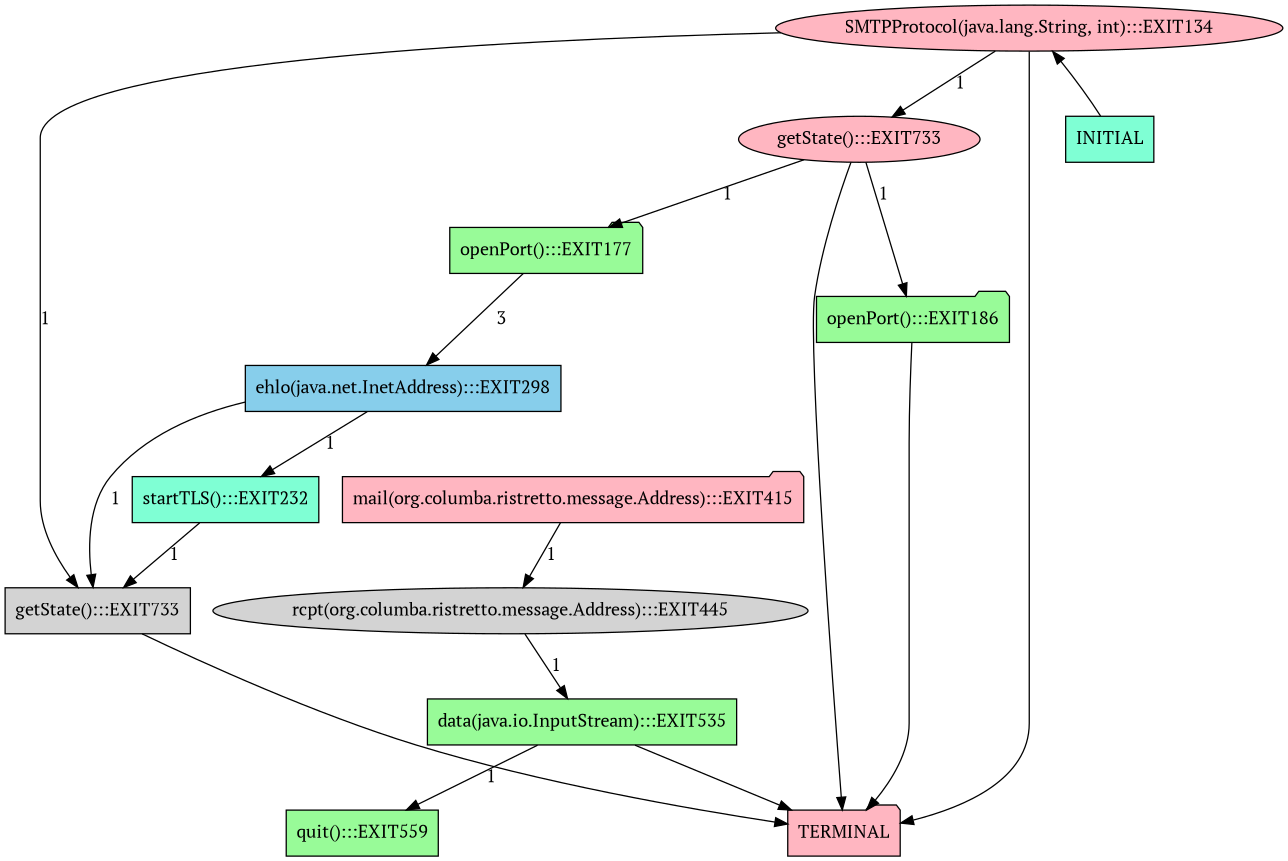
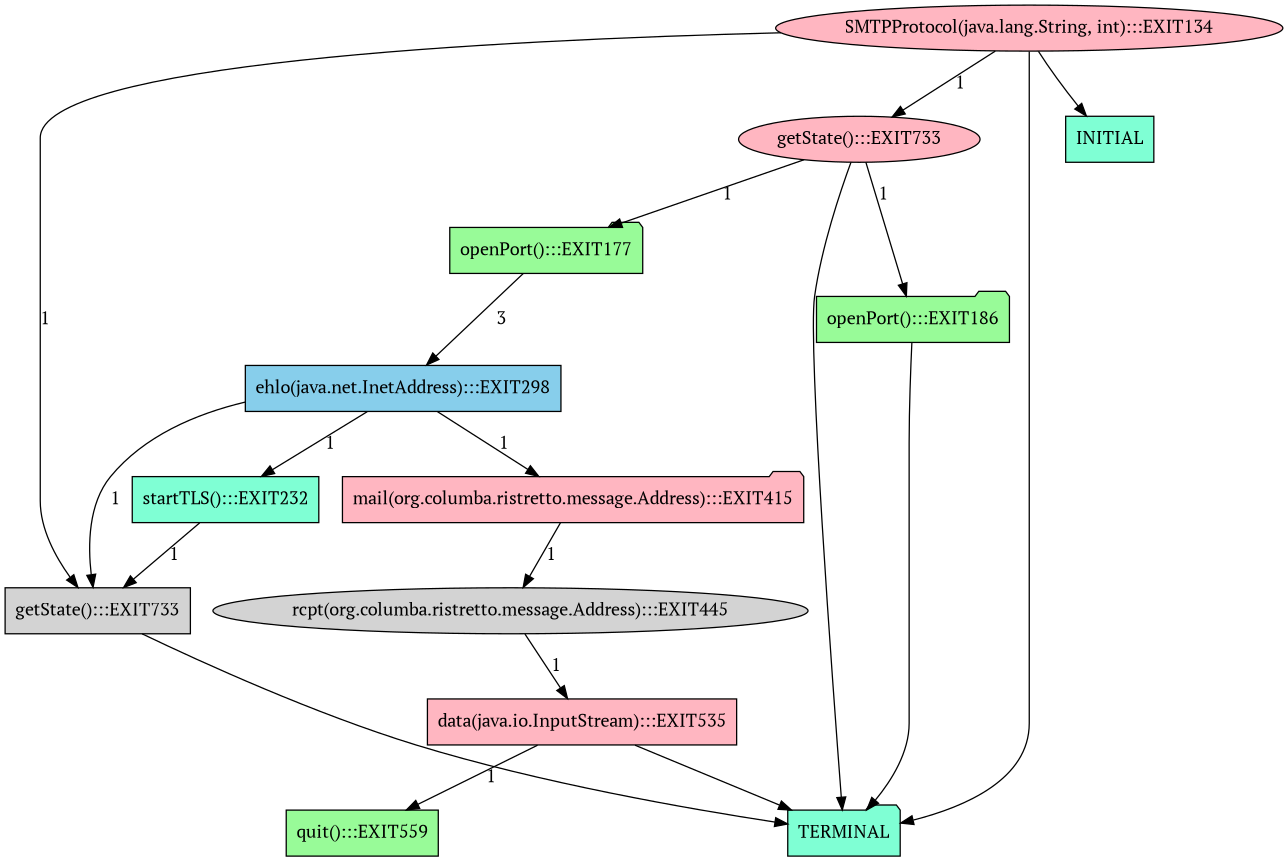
(1081, 88) -> (1058, 79)
none -> (483, 441)
(582, 722) -> (582, 722)
(844, 833) -> (844, 833)
